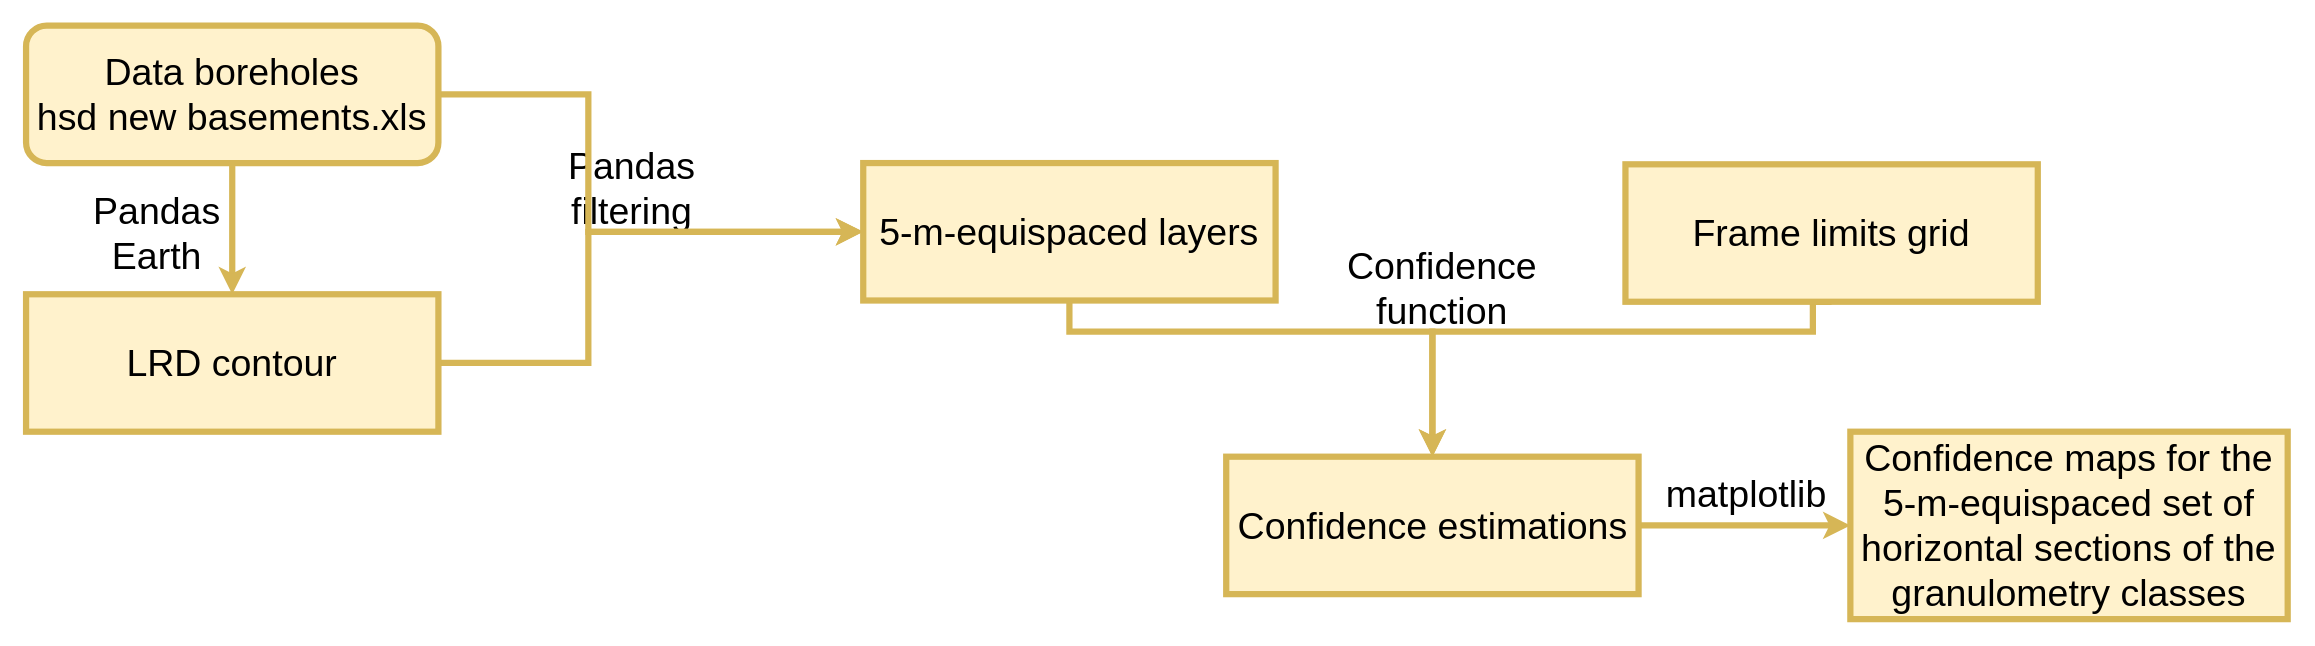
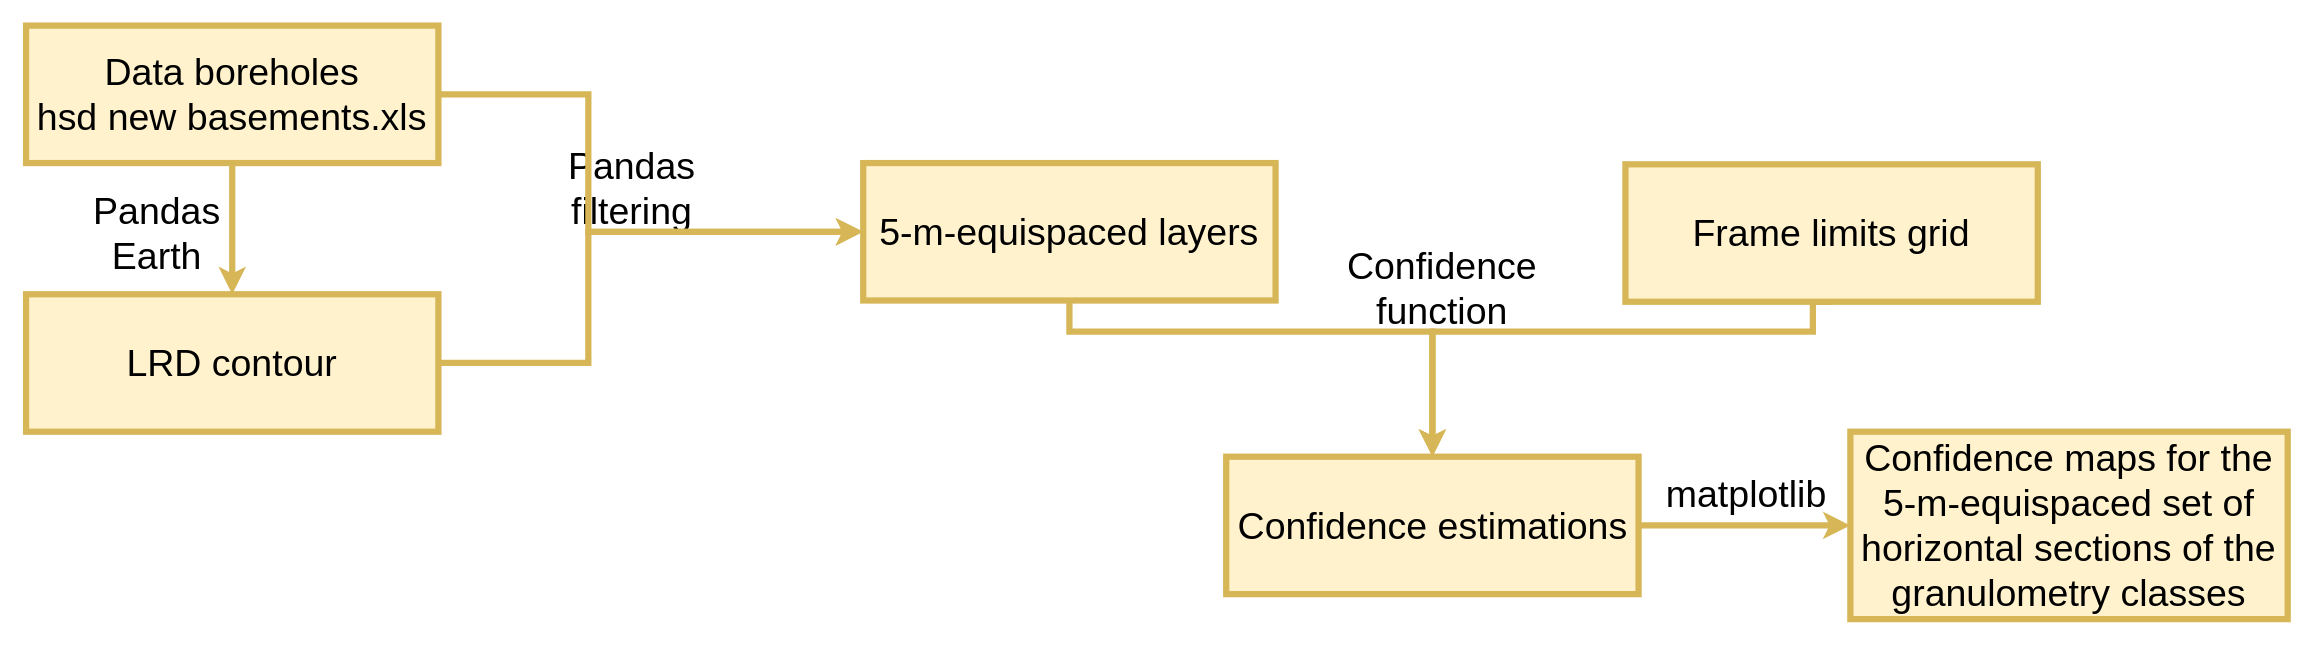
(232, 94) -> (232, 94)
